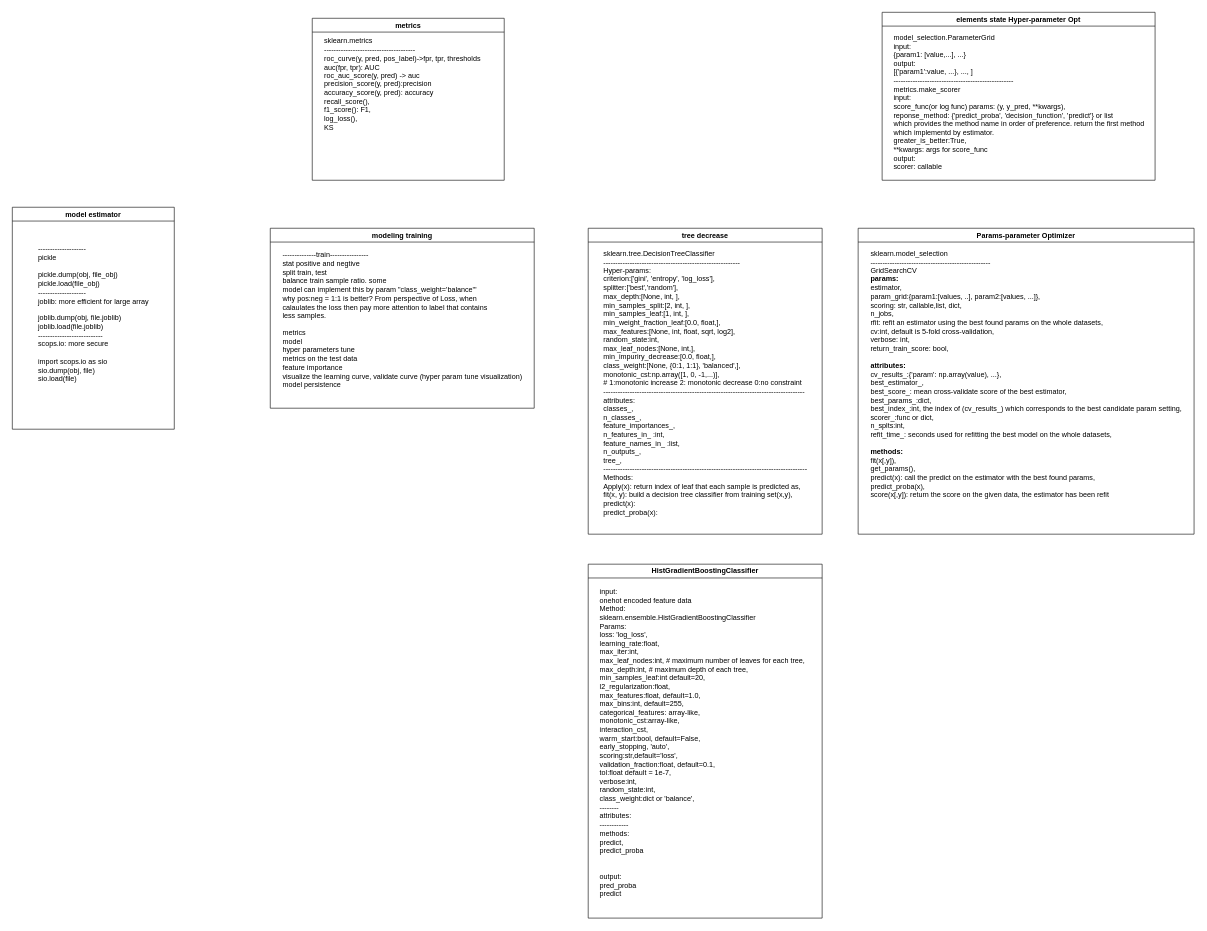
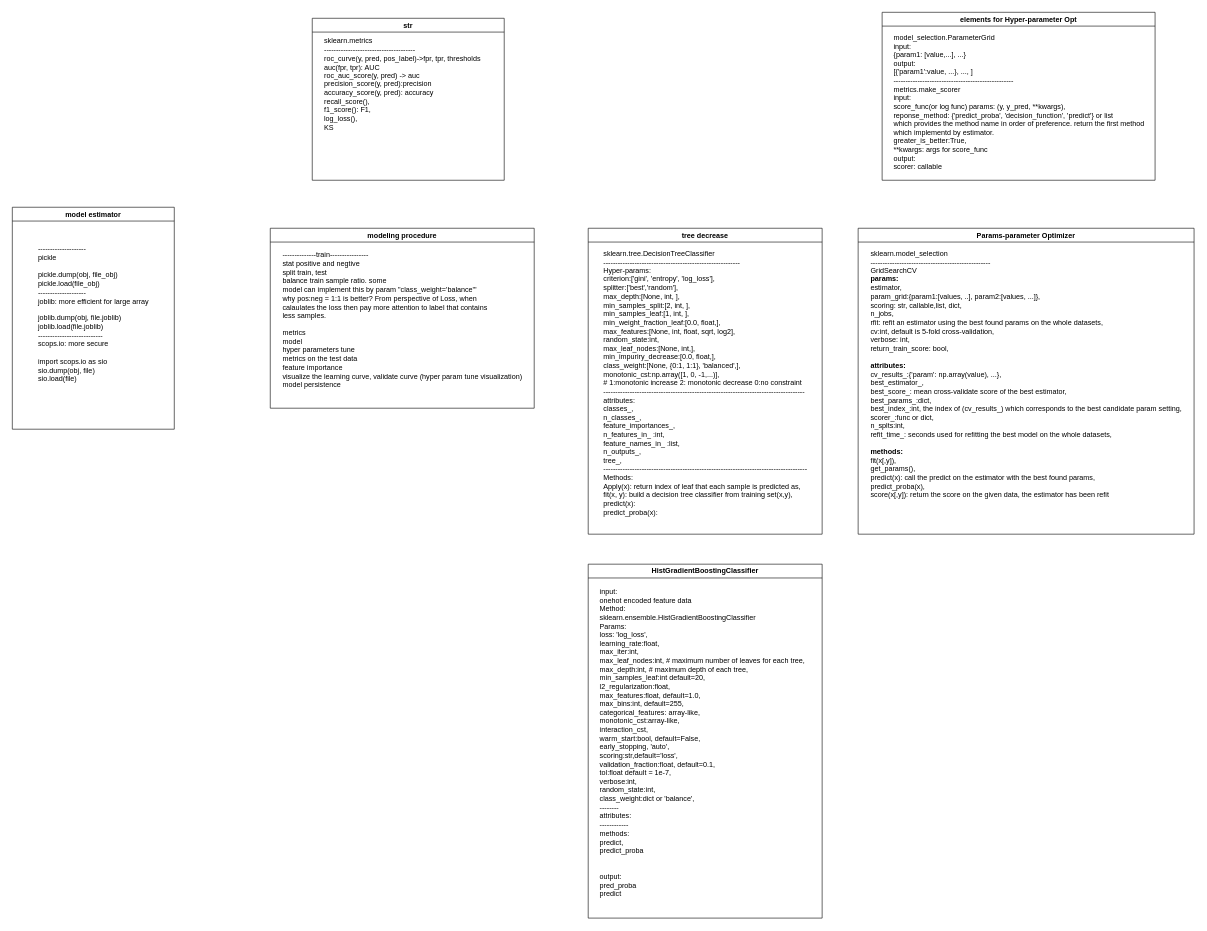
(1019, 20) -> (1019, 20)
(408, 26) -> (408, 26)
(402, 236) -> (402, 236)
